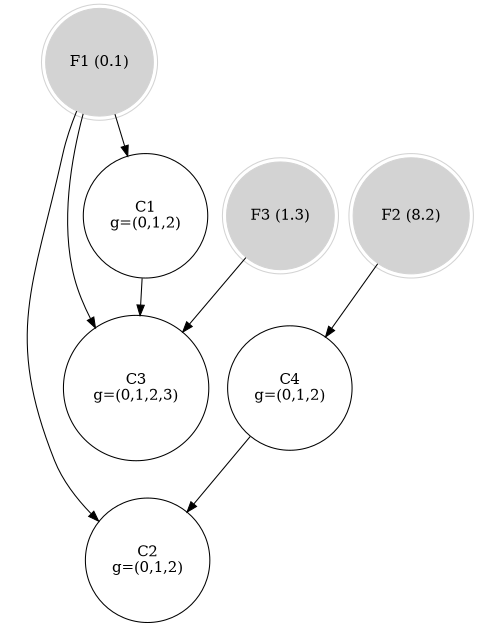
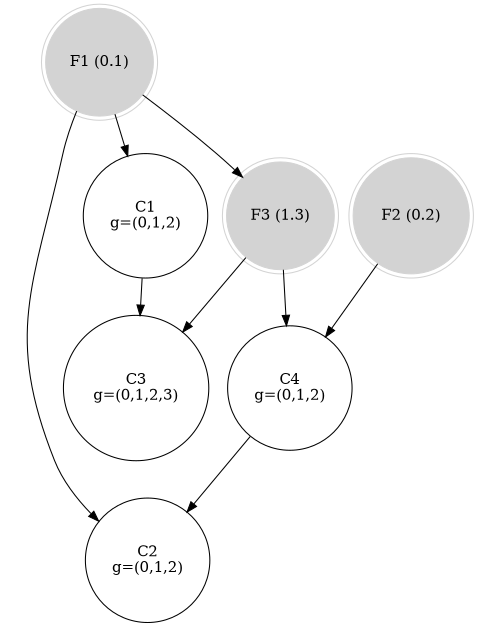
(411, 216) -> (411, 216)
(68, 217) -> (190, 131)
none -> (285, 293)
